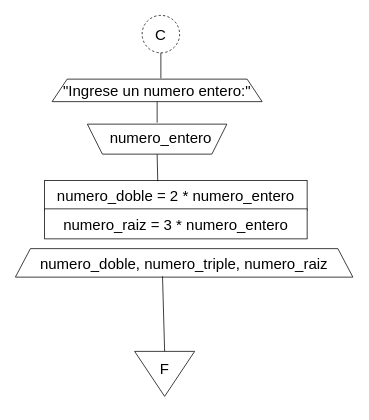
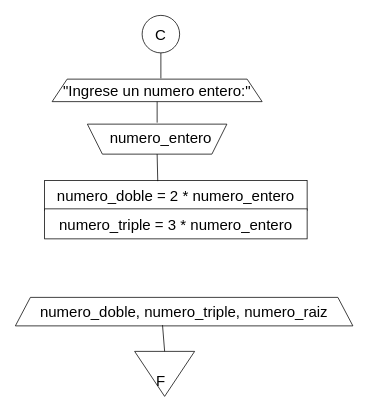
(161, 34) -> (161, 34)
(176, 224) -> (176, 224)
(184, 263) -> (184, 312)
(165, 369) -> (161, 380)
